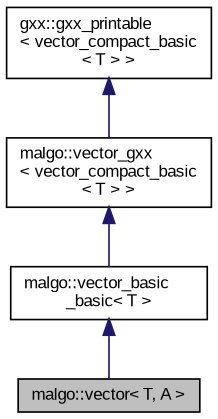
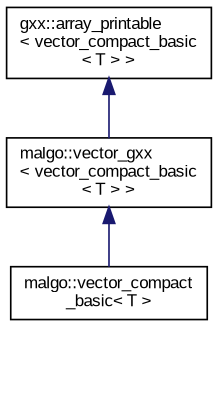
(109, 43) -> (109, 43)
(109, 293) -> (109, 293)
(109, 396) -> none
